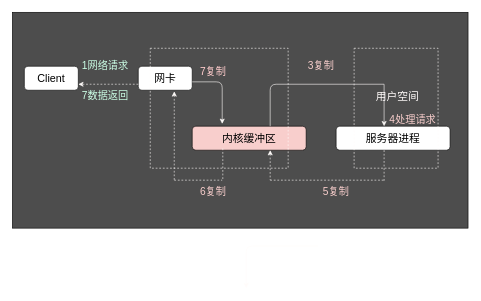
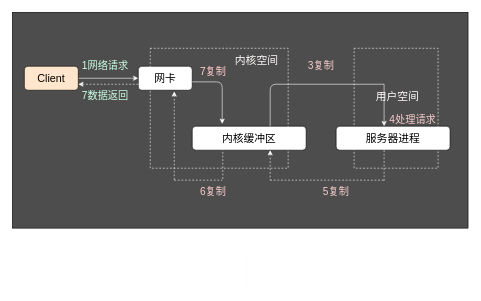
none -> (257, 60)
(51, 78) -> (51, 78)
none -> (132, 78)
(249, 138) -> (249, 138)
